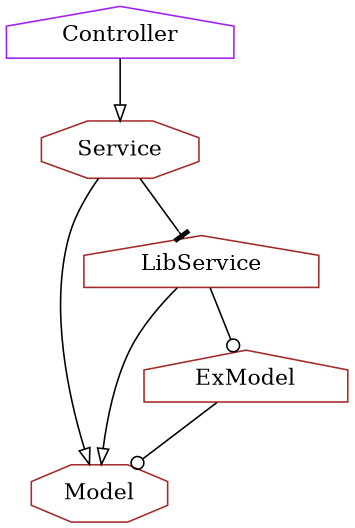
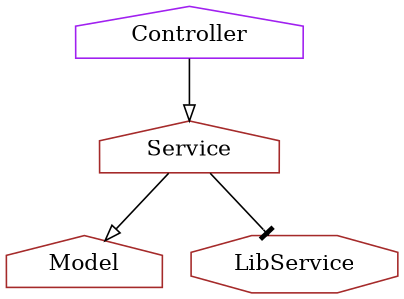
(120, 150) -> (189, 150)
(201, 264) -> (294, 264)
(125, 361) -> none
(246, 379) -> none
(99, 493) -> (84, 264)
